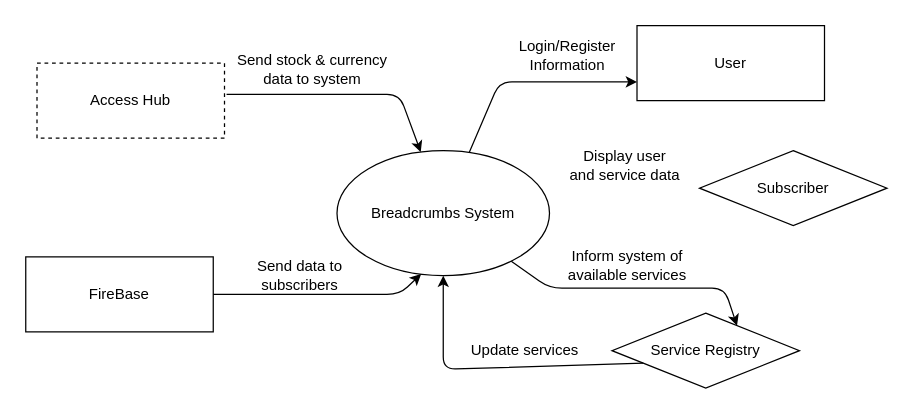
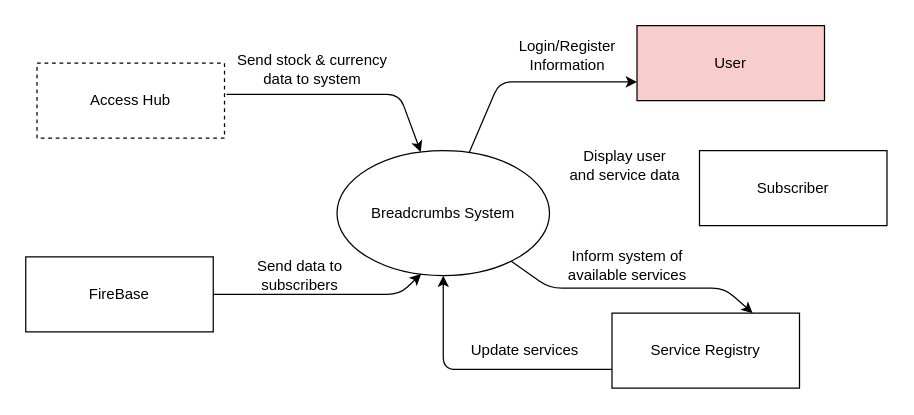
(731, 63) -> (731, 63)
(793, 188) -> (793, 188)
(706, 351) -> (706, 351)
